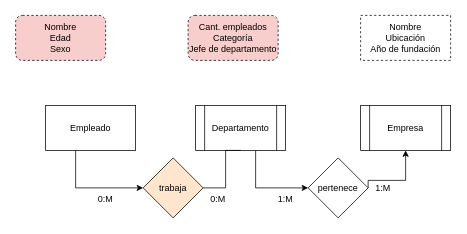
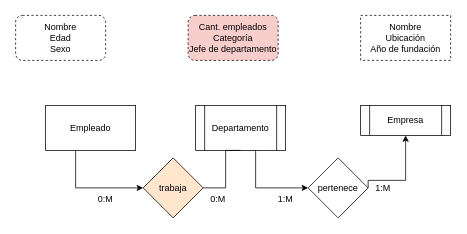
(60, 38) -> (60, 38)
(405, 128) -> (405, 120)
